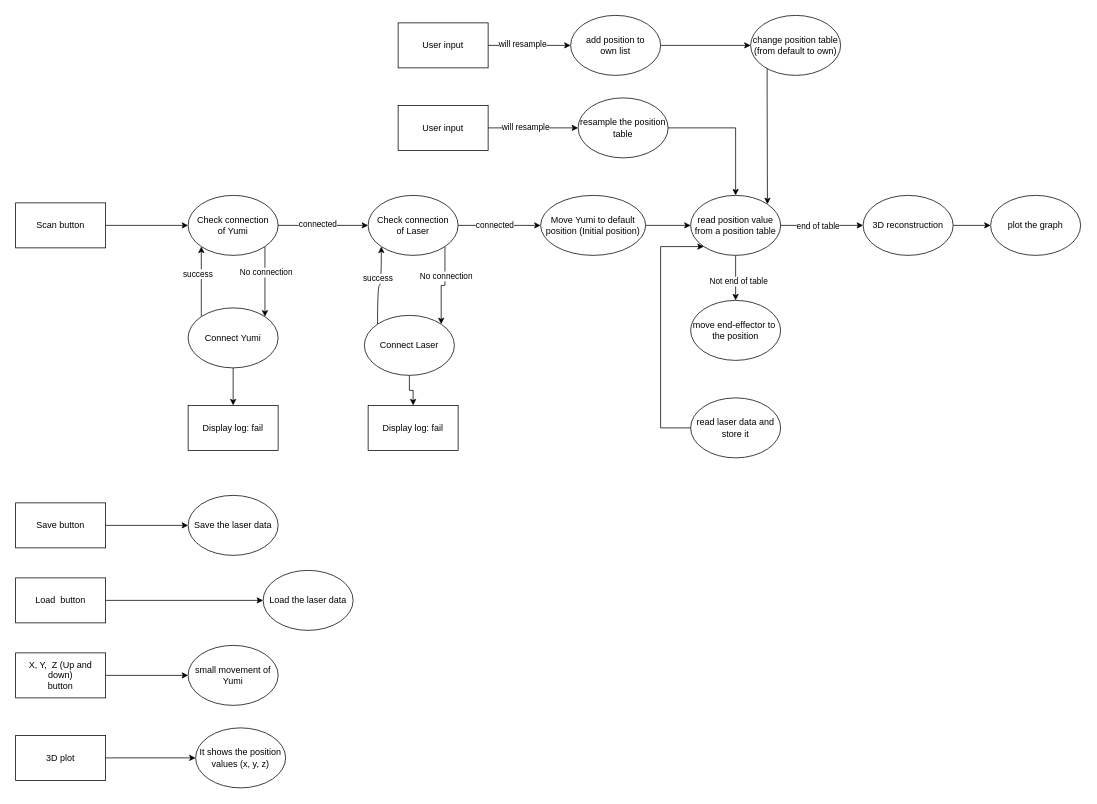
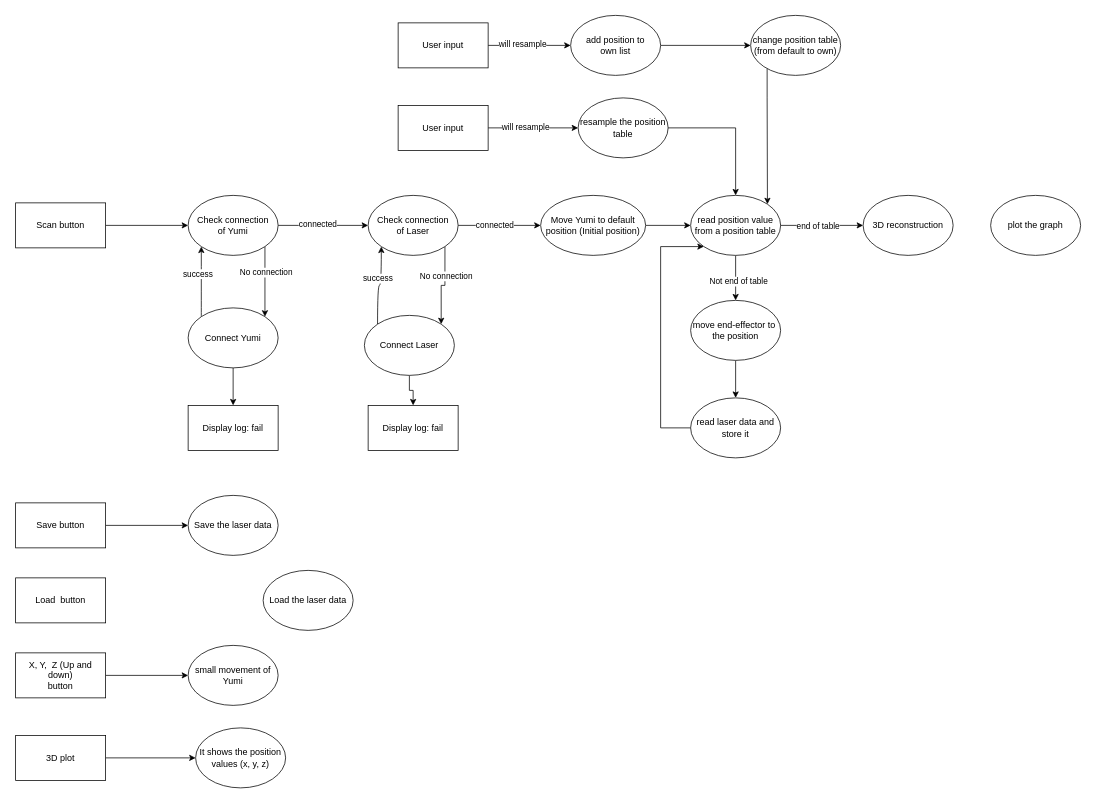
(969, 225) -> none
none -> (735, 377)
(182, 600) -> none
